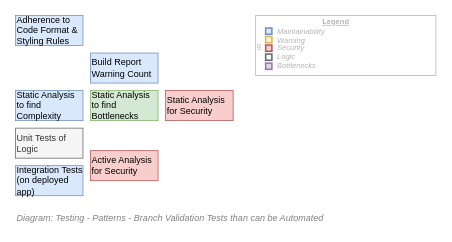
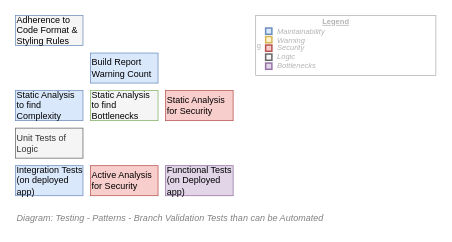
(49, 30) -> (49, 30)
(124, 105) -> (124, 105)
(124, 165) -> (124, 180)
none -> (199, 180)
